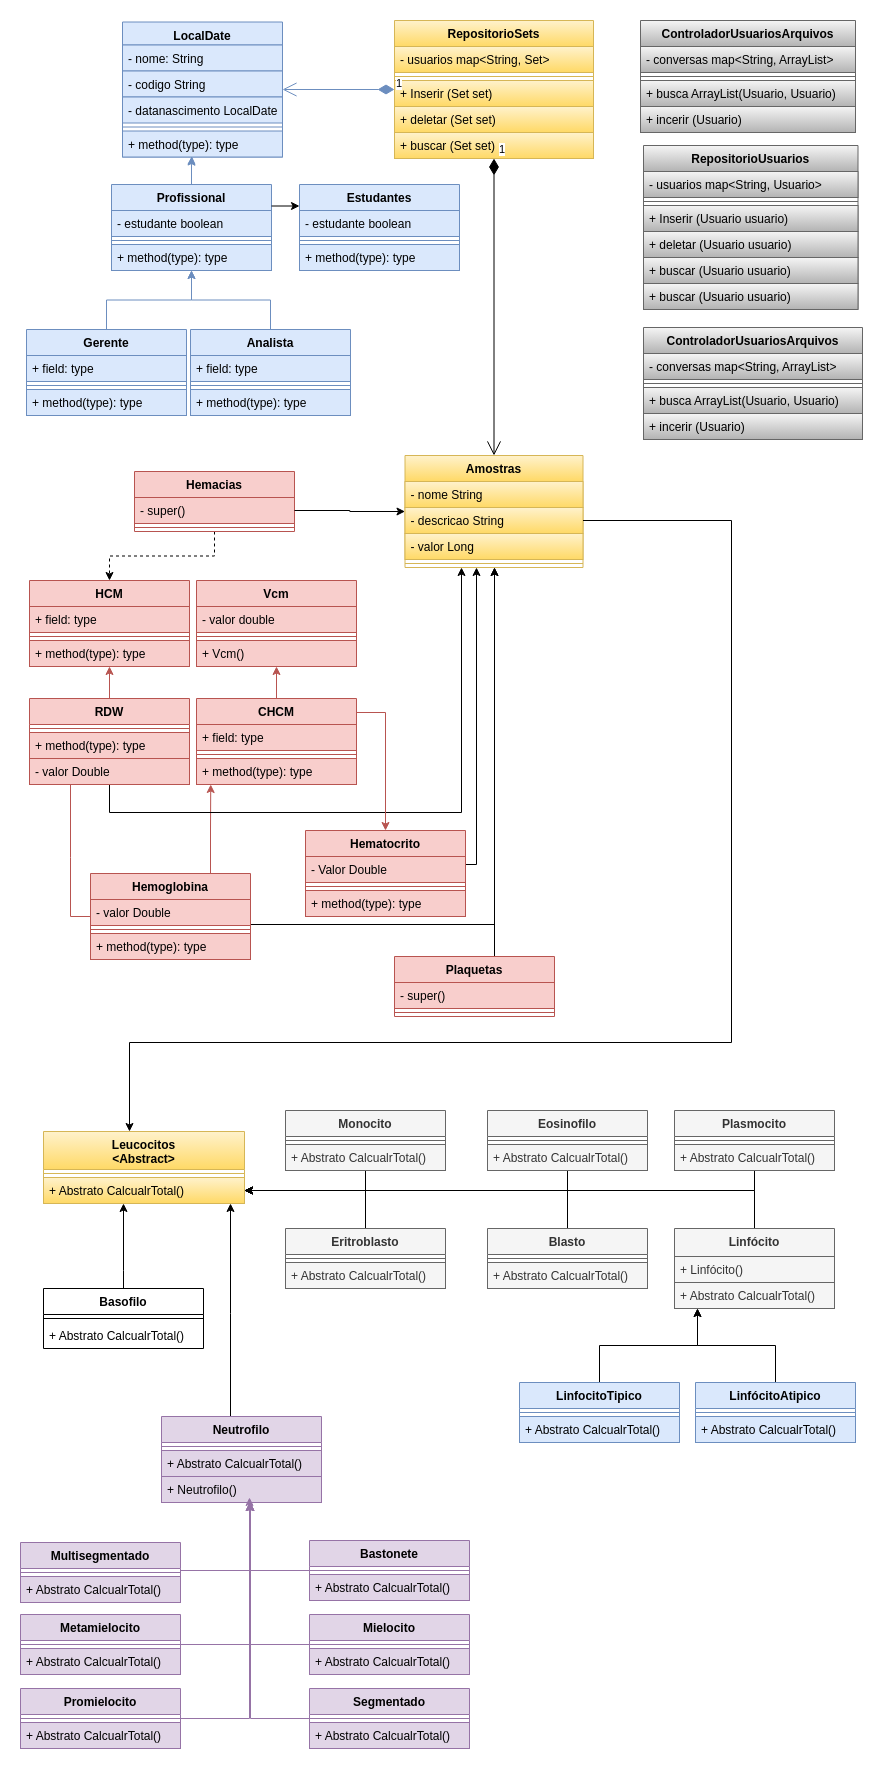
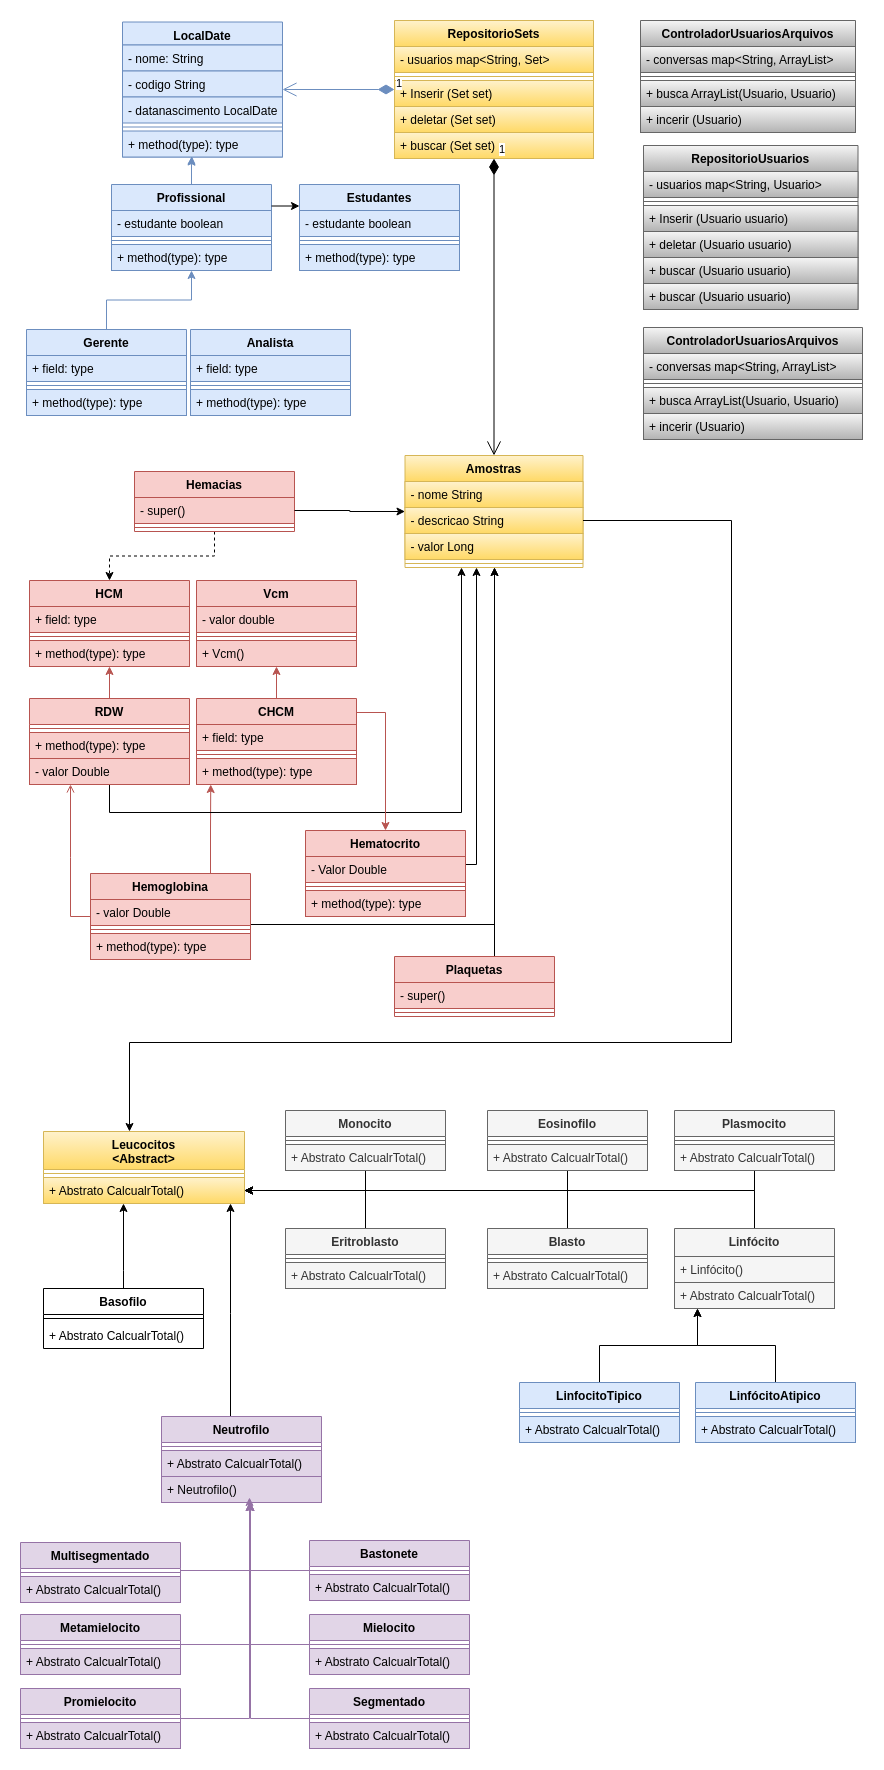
(247, 300) -> none
(71, 790) -> (71, 790)
